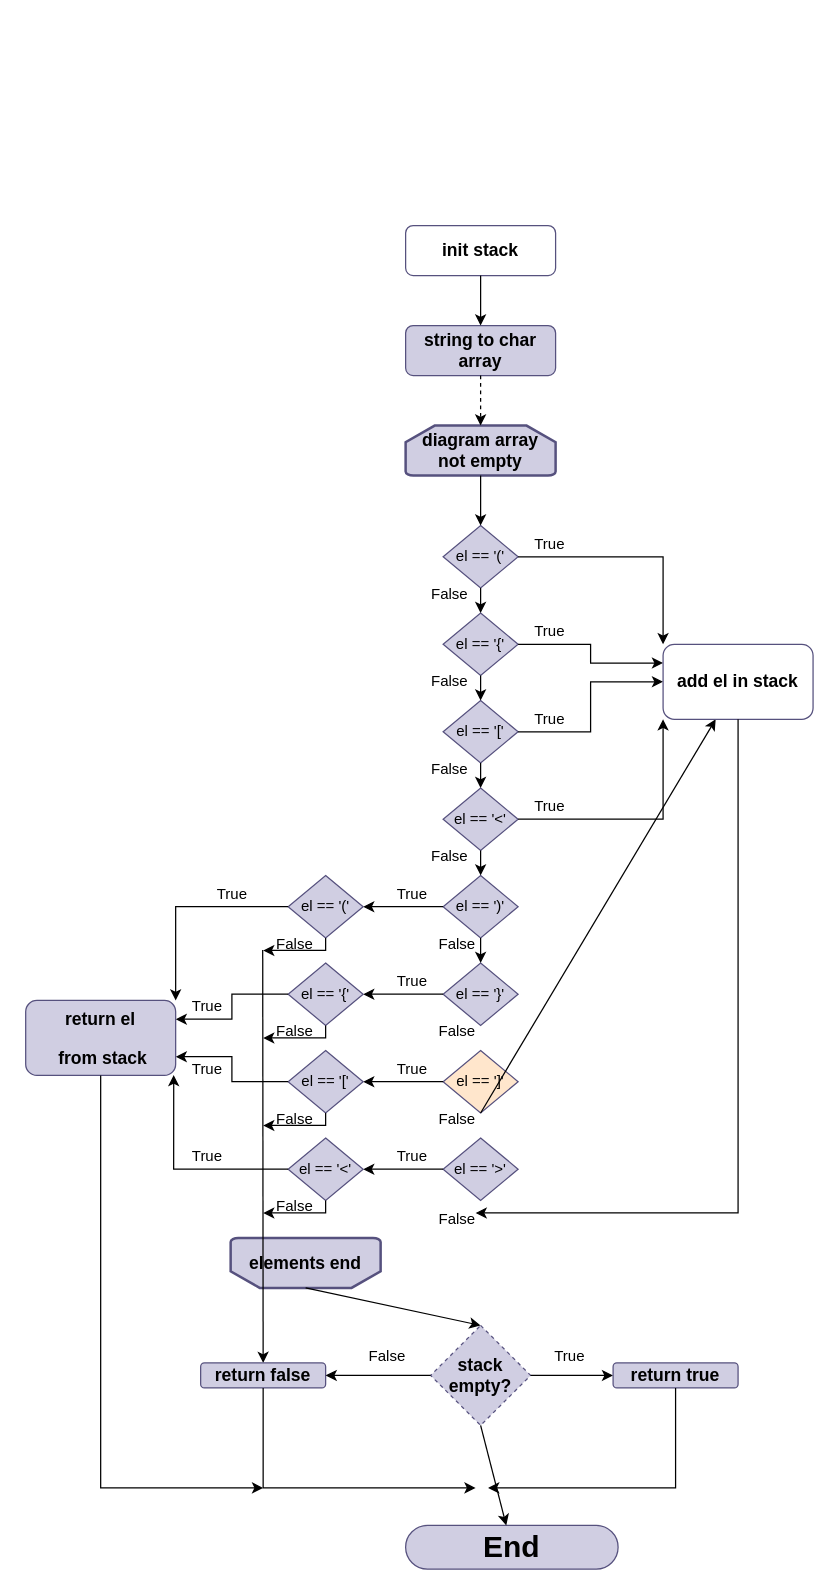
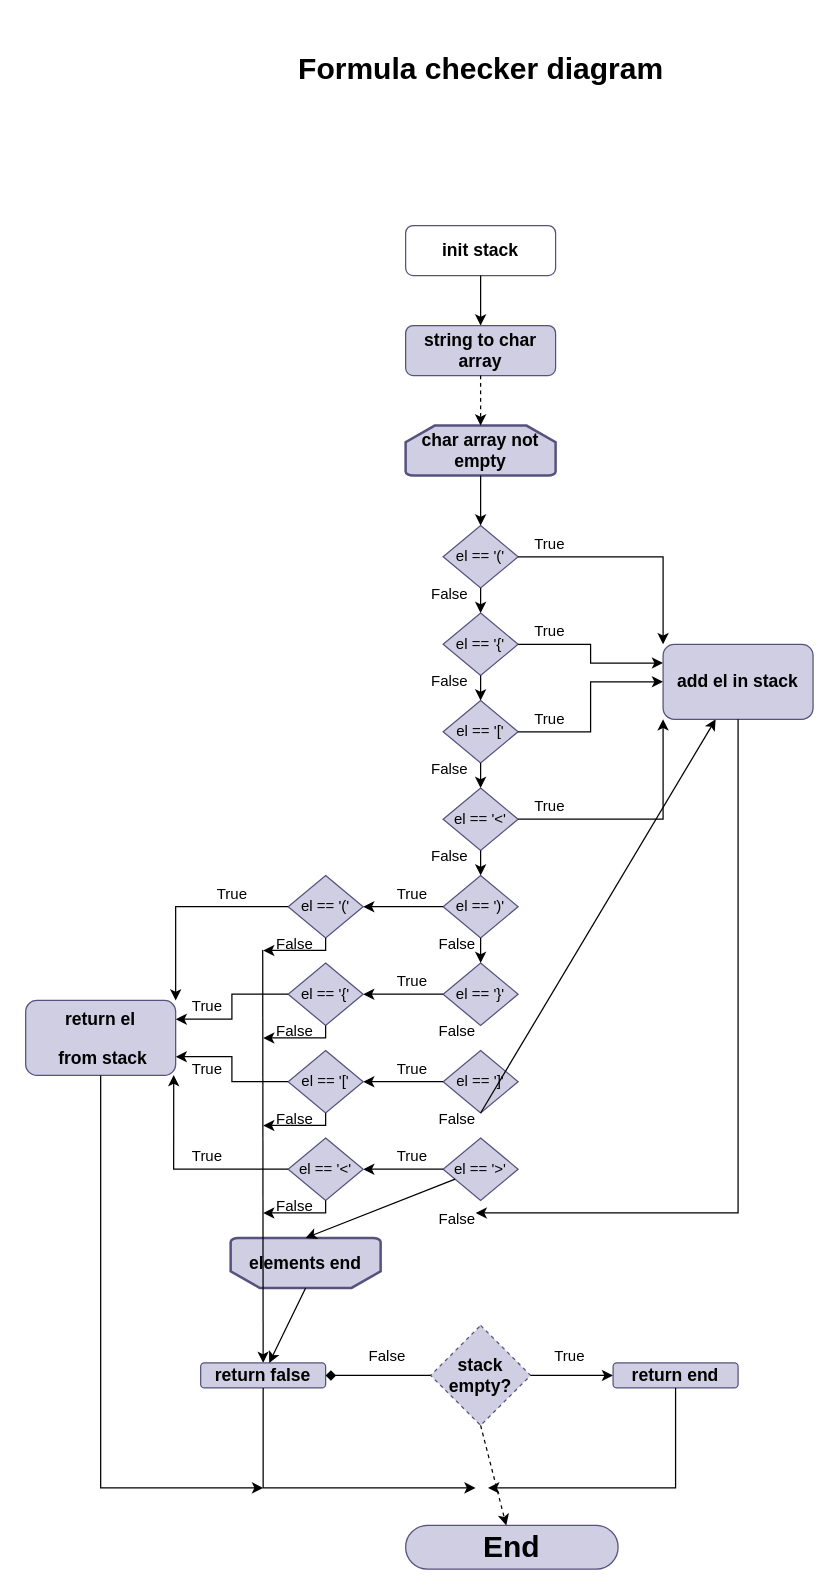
none -> (481, 69)
(481, 451) -> (481, 451)
(738, 682) -> (738, 682)
(481, 1082) -> (481, 1082)
none -> (384, 1207)
(389, 1306) -> (289, 1322)
(336, 1376) -> (336, 1376)
(676, 1376) -> (676, 1376)
(488, 1455) -> (488, 1455)
